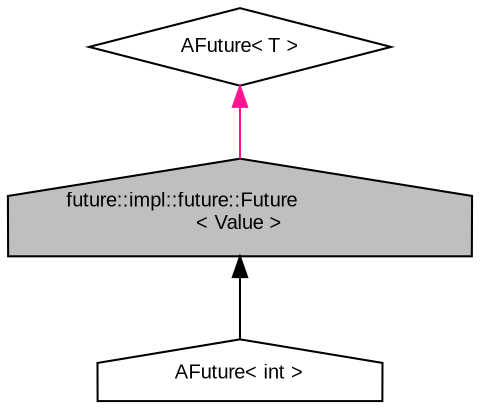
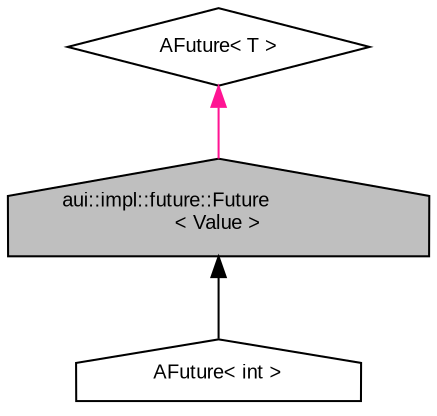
(240, 213) -> (219, 213)
